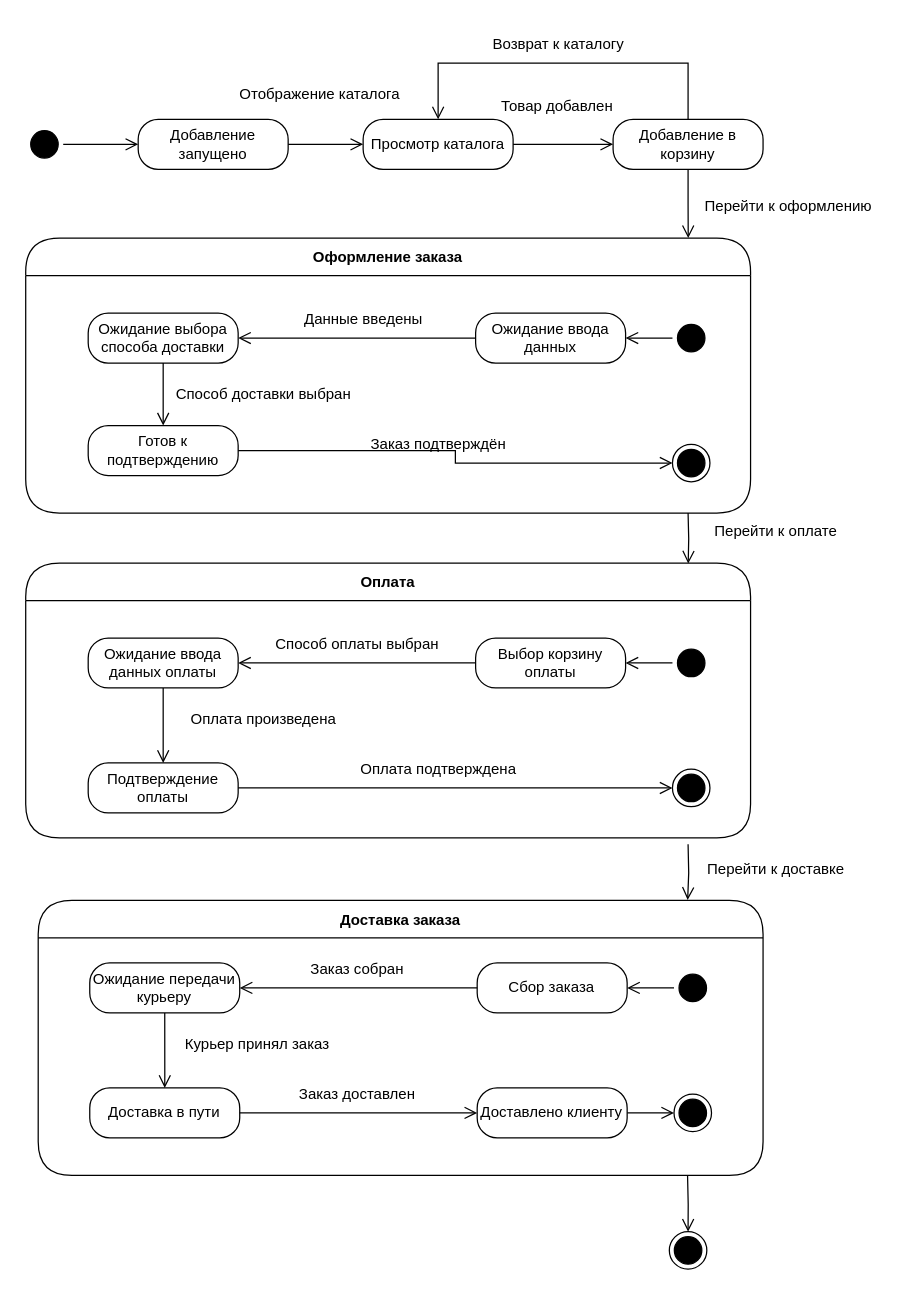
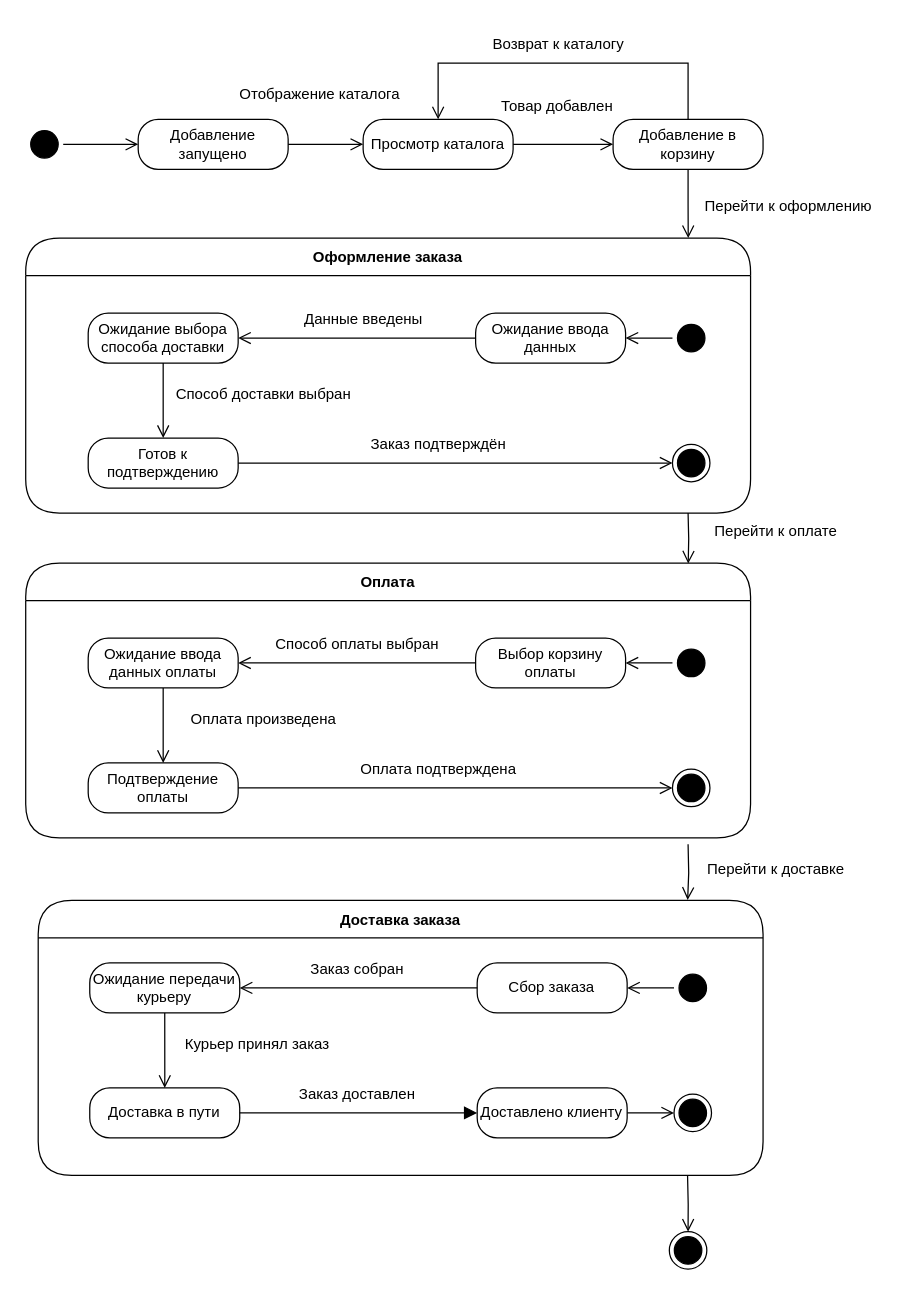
(163, 451) -> (163, 463)
(467, 1113) -> (463, 1113)
